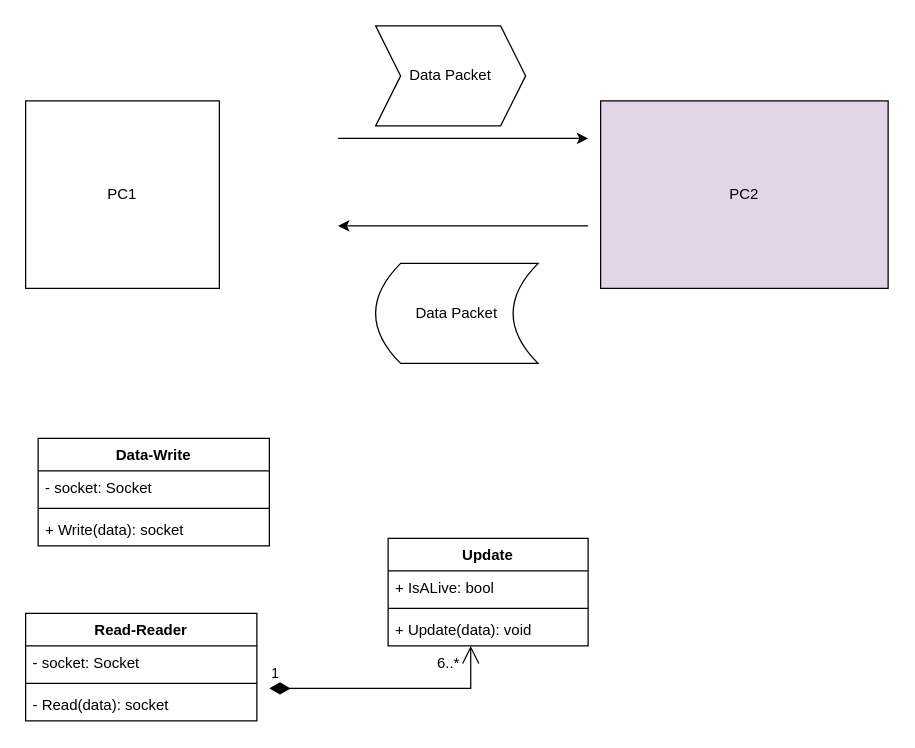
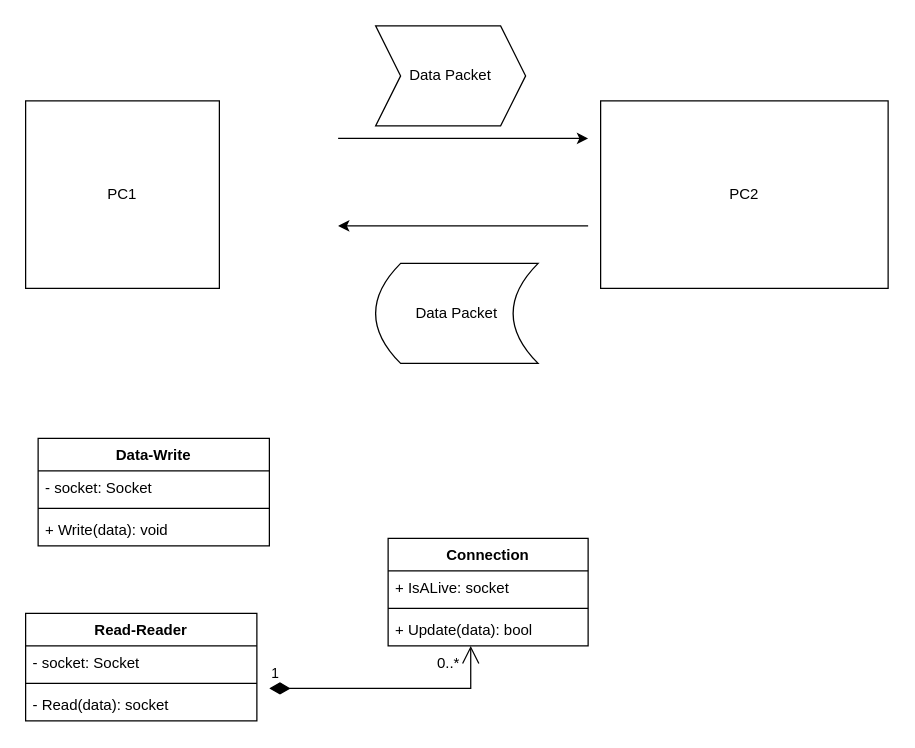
(744, 194) -> (744, 194)
(125, 530) -> (115, 530)
(488, 555) -> (488, 555)
(448, 588) -> (459, 588)
(471, 630) -> (471, 630)
(449, 663) -> (449, 663)
